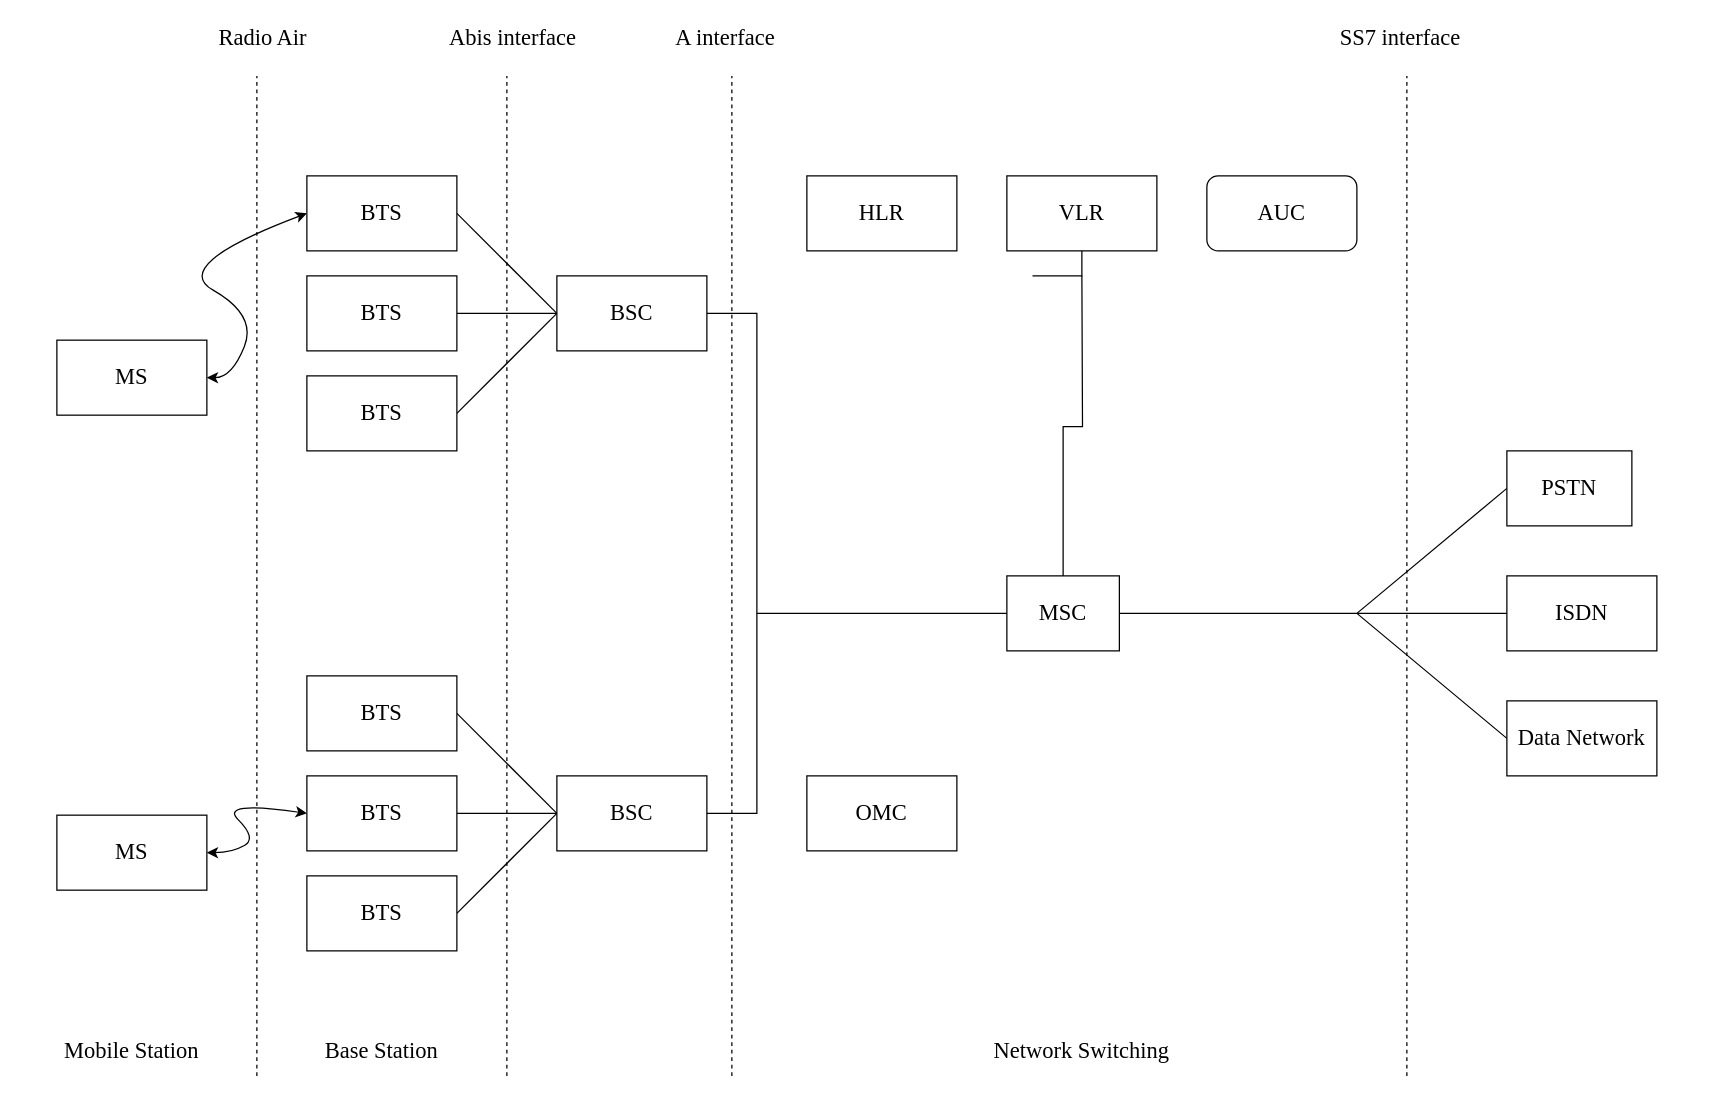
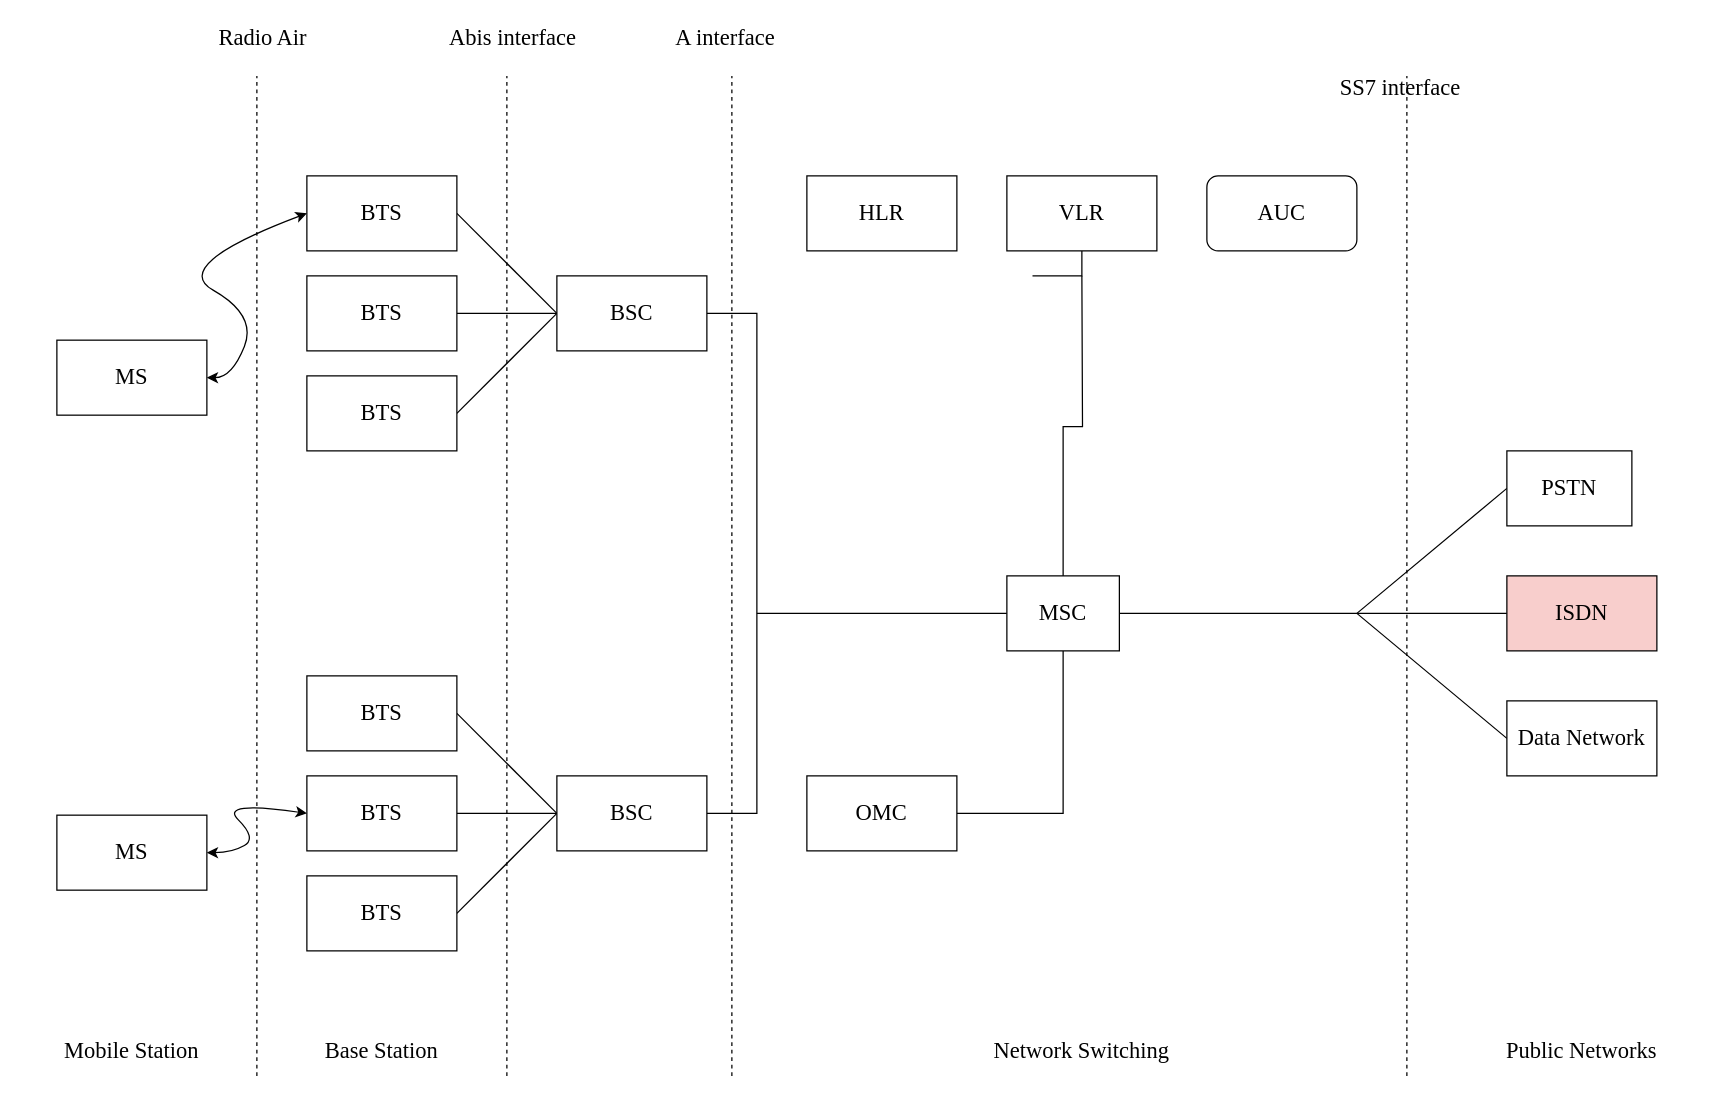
(1401, 38) -> (1401, 88)
(1582, 613) -> (1582, 613)
none -> (1063, 785)
none -> (1582, 1051)
